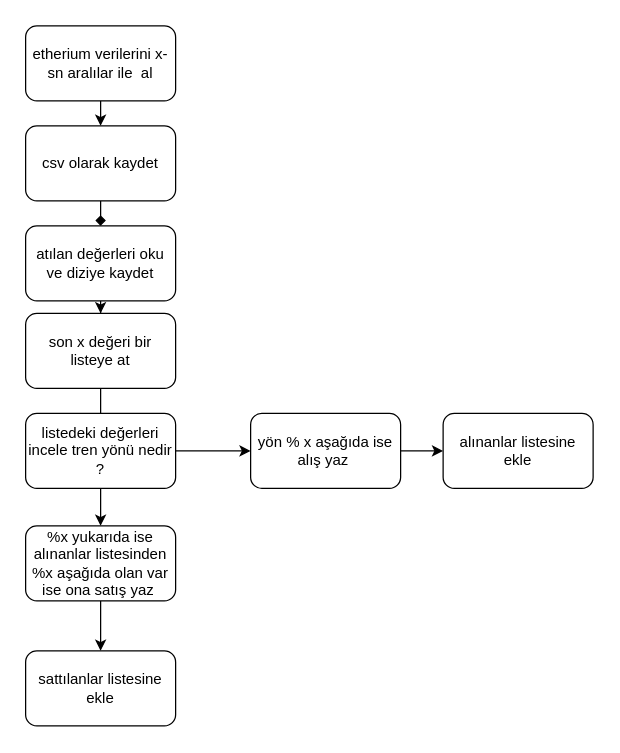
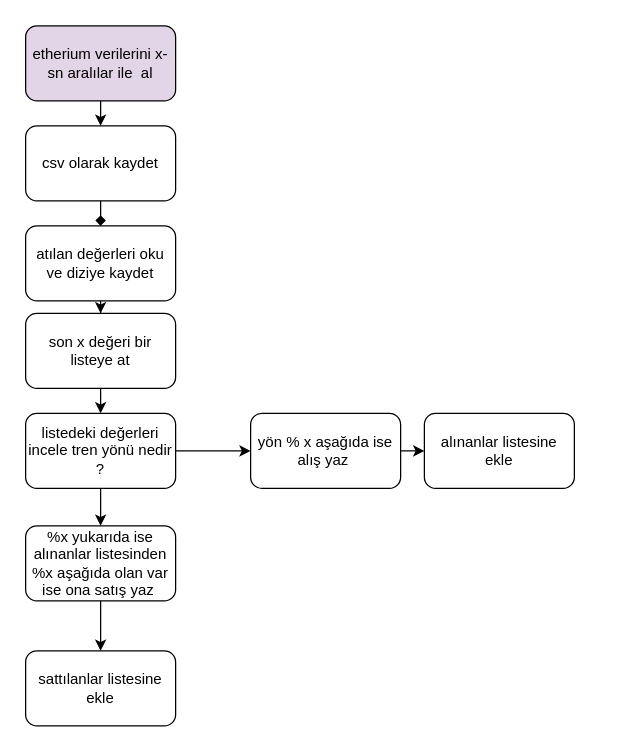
(101, 63) -> (101, 63)
(101, 406) -> (101, 403)
(518, 451) -> (499, 451)
